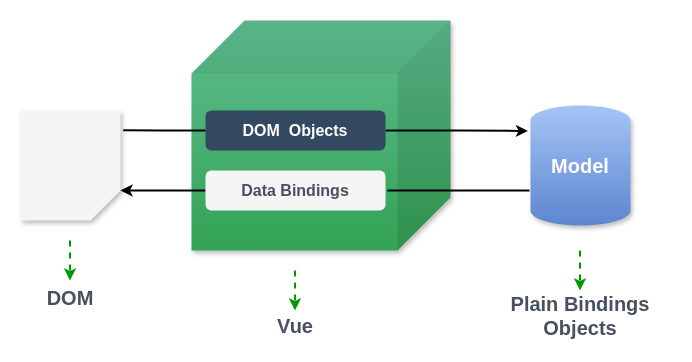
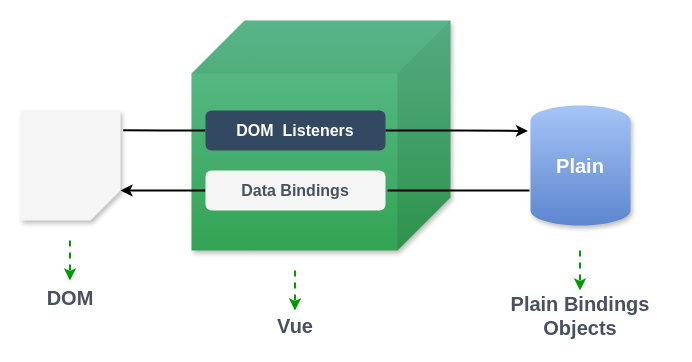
(296, 131) -> (296, 131)
(581, 166) -> (581, 166)
